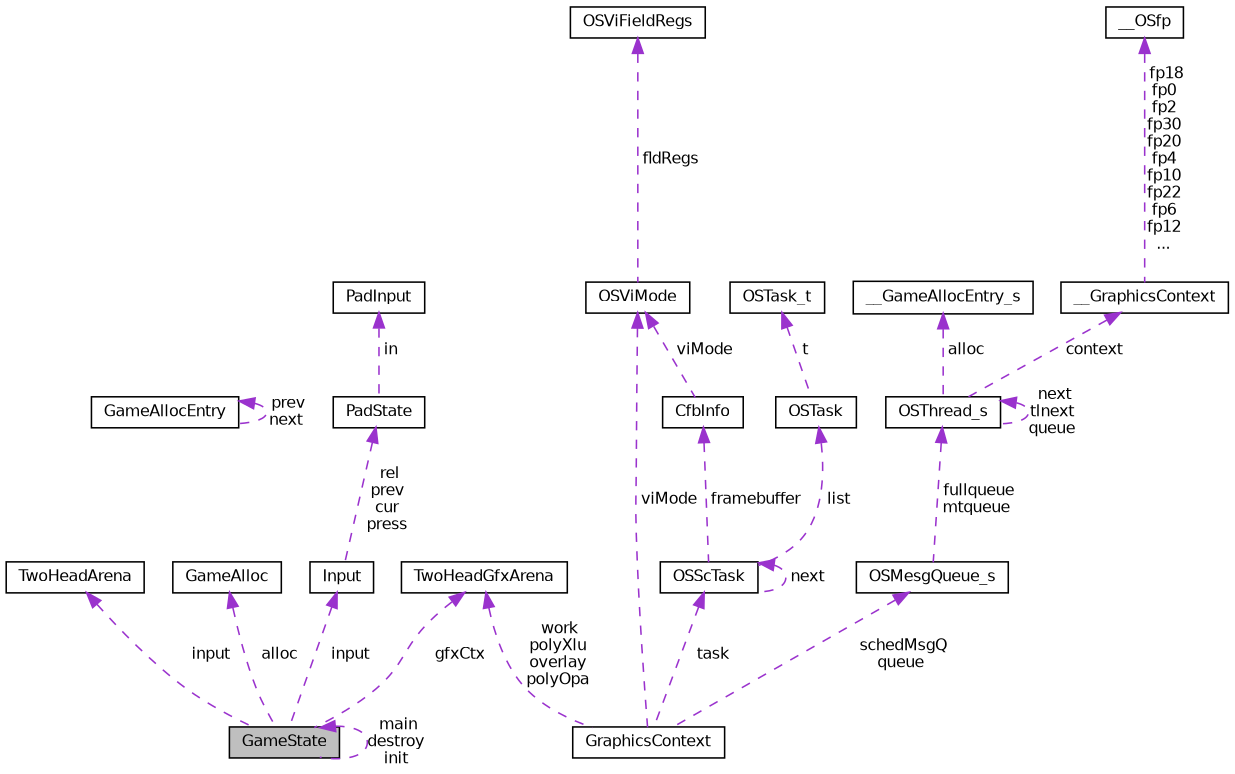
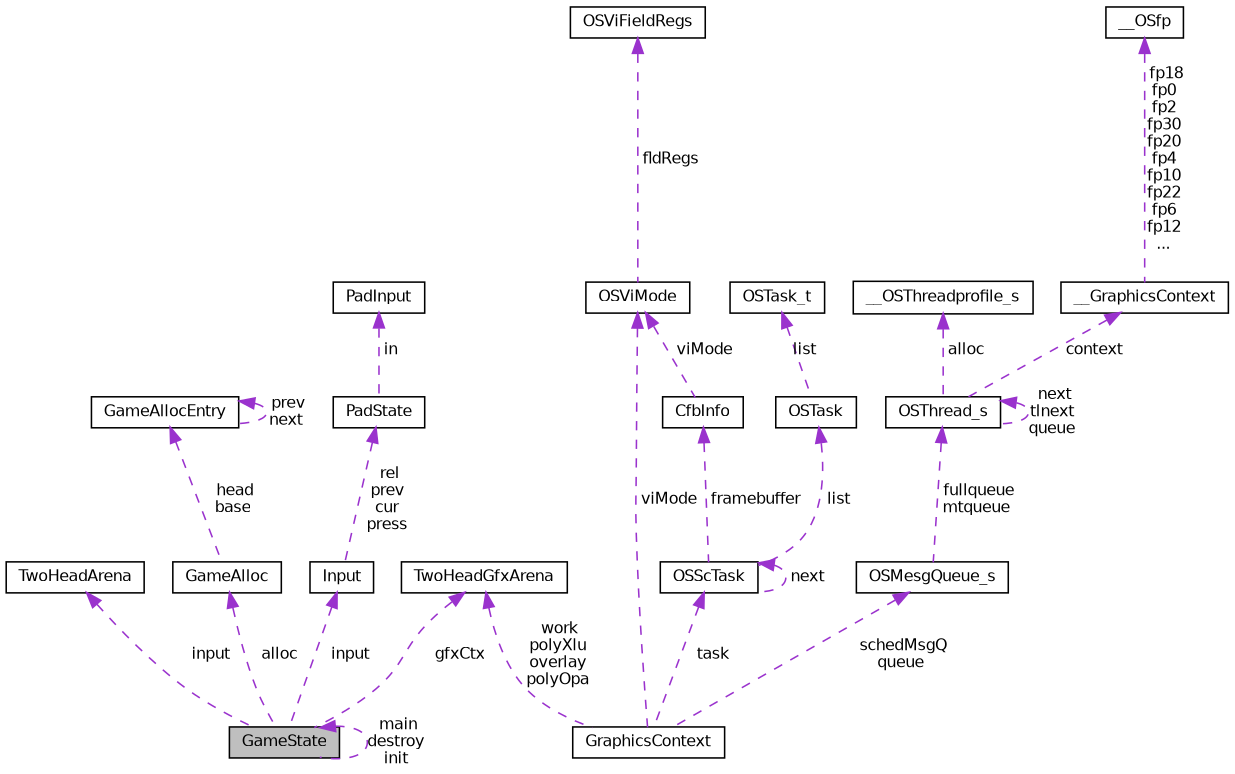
(943, 298) -> (943, 298)
(803, 350) -> (803, 350)
none -> (199, 502)
